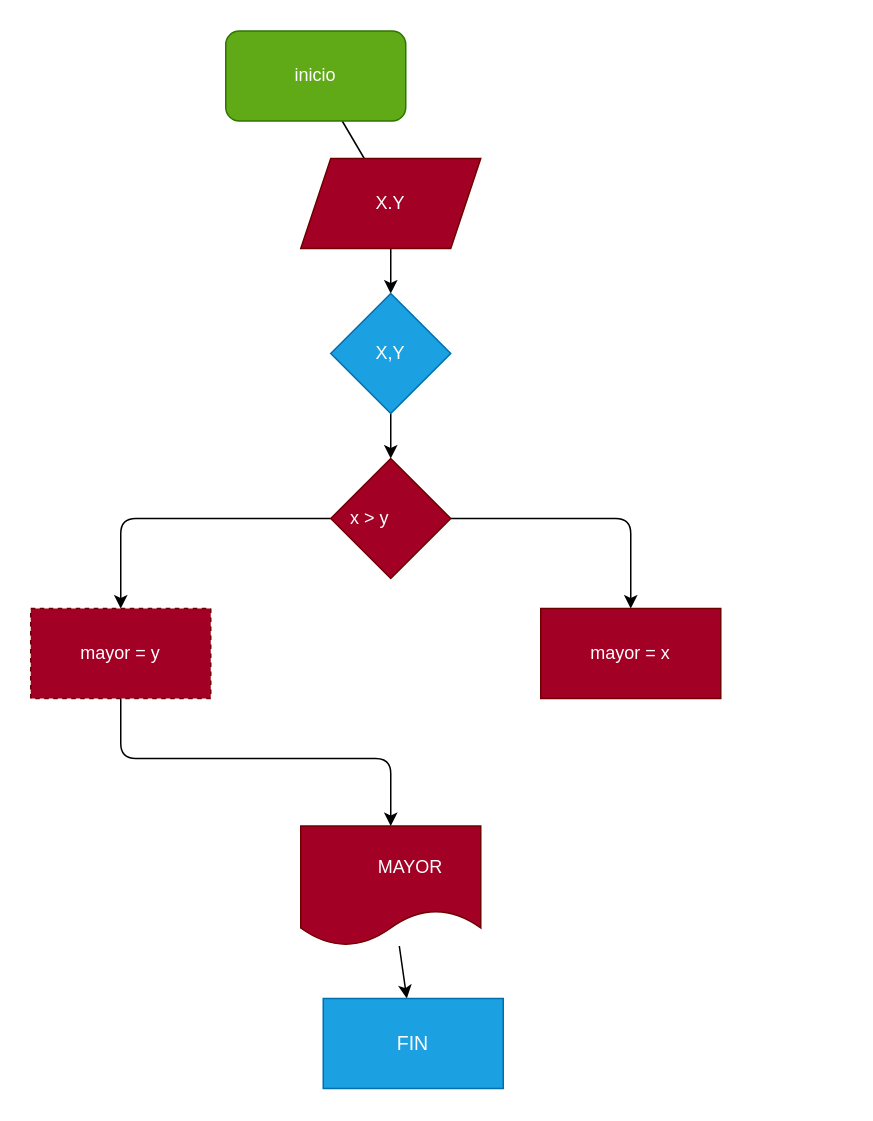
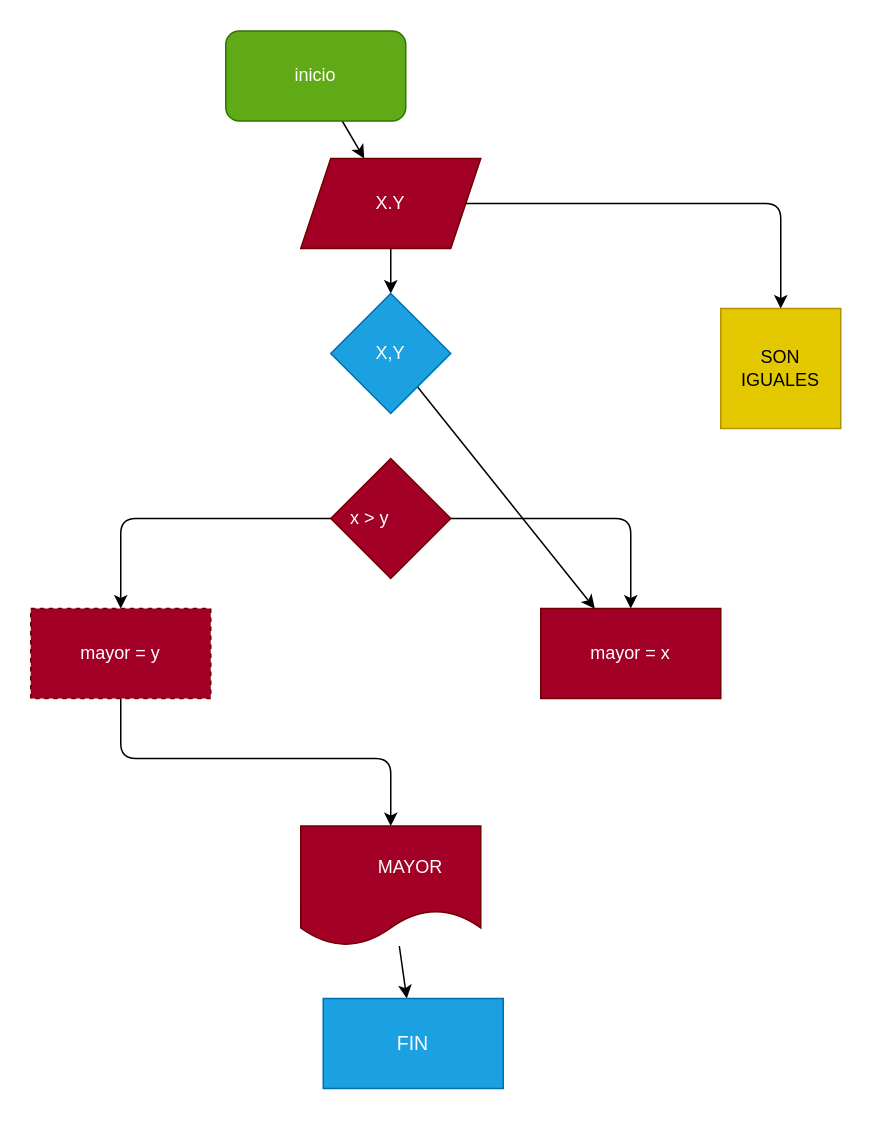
(361, 152) -> (358, 148)
none -> (666, 203)
none -> (781, 368)
(391, 430) -> (503, 494)
